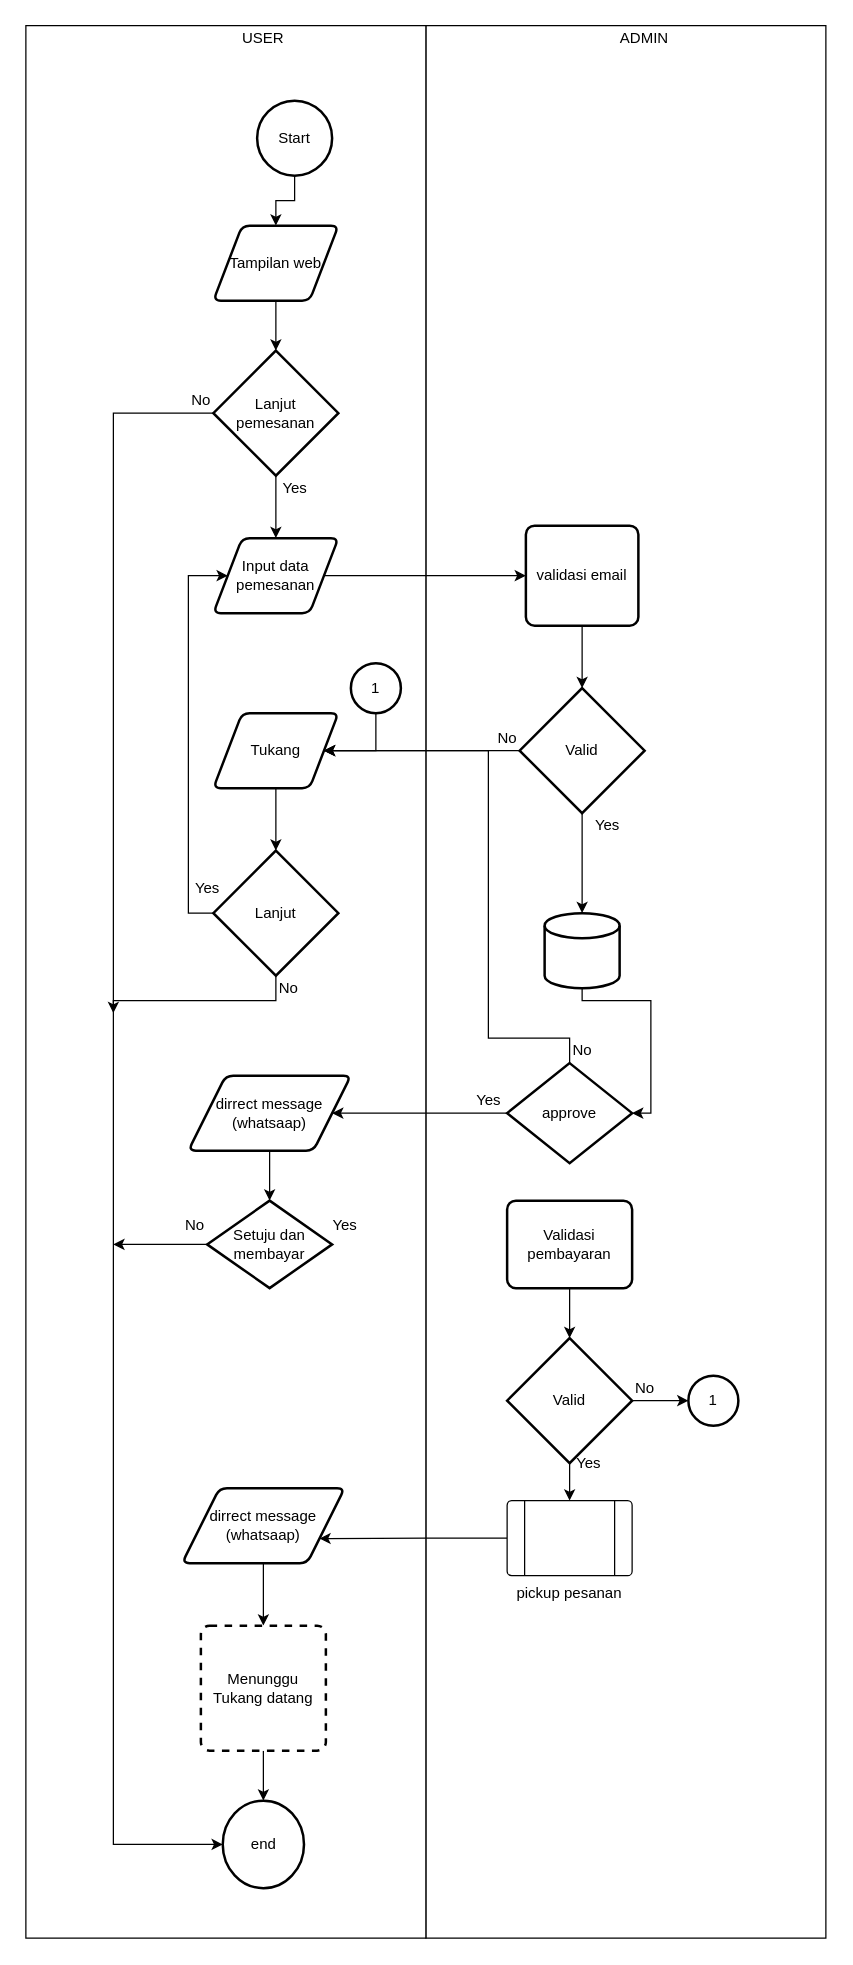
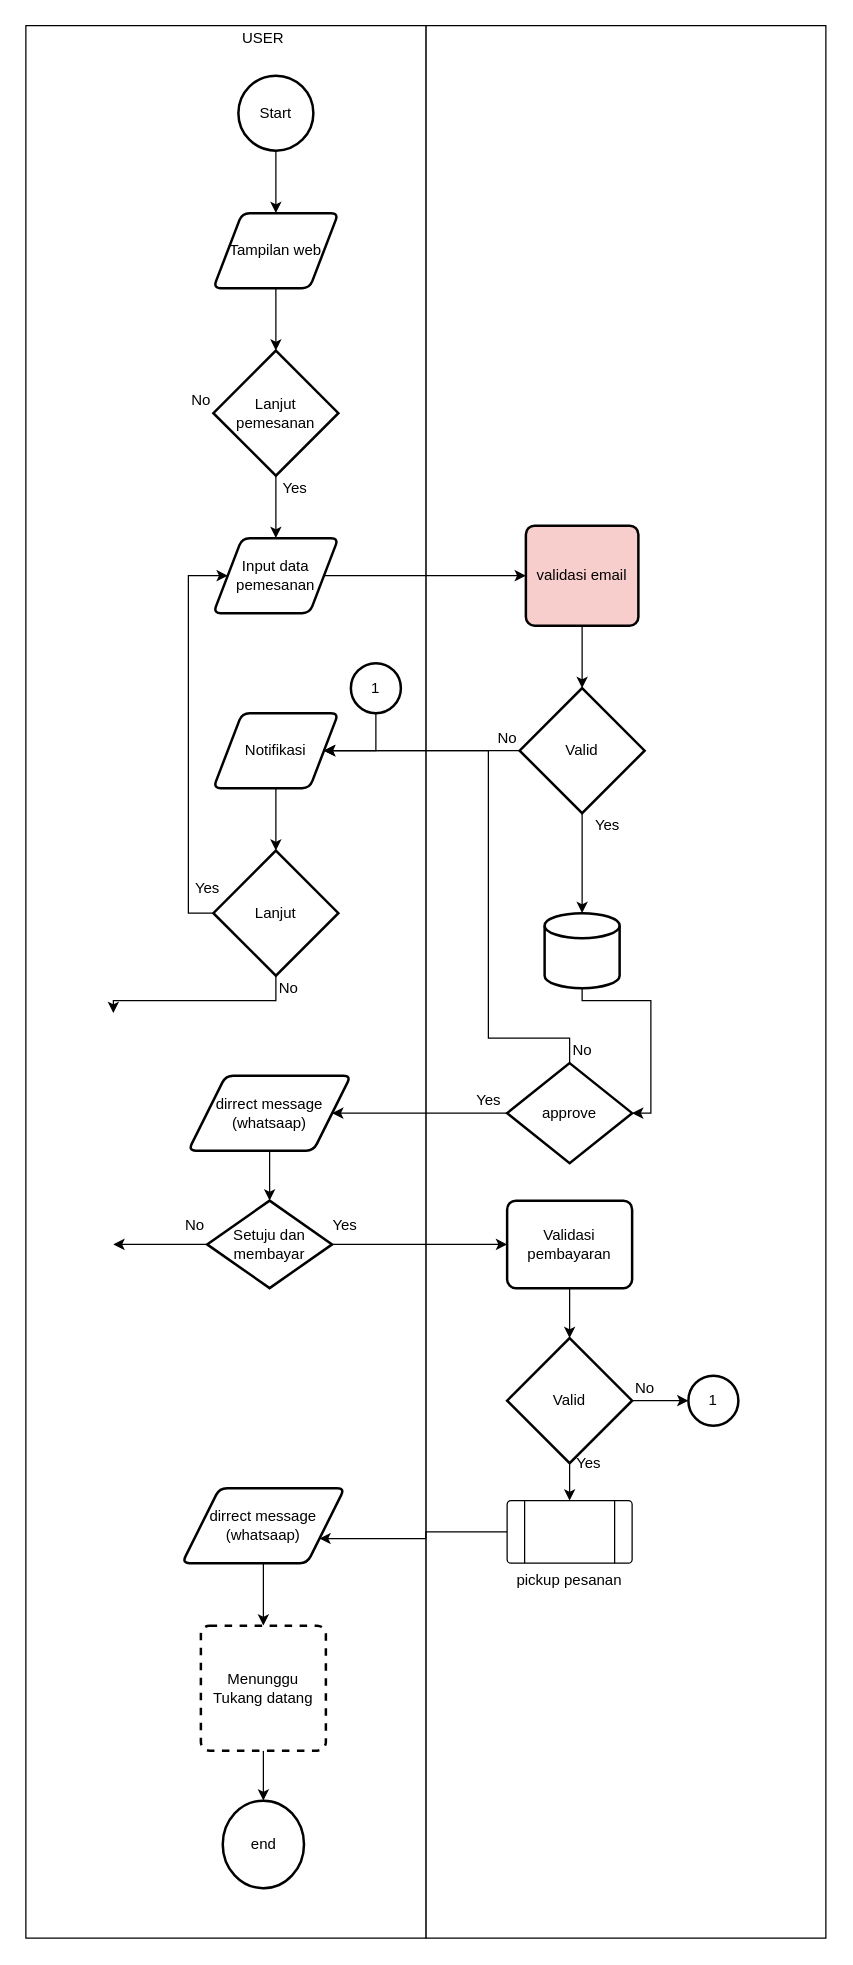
(644, 38) -> none
(294, 138) -> (276, 113)
(276, 263) -> (276, 251)
(582, 576) -> (582, 576)
(276, 751) -> (276, 751)
none -> (415, 1244)
(113, 1477) -> none
(569, 1538) -> (569, 1532)
